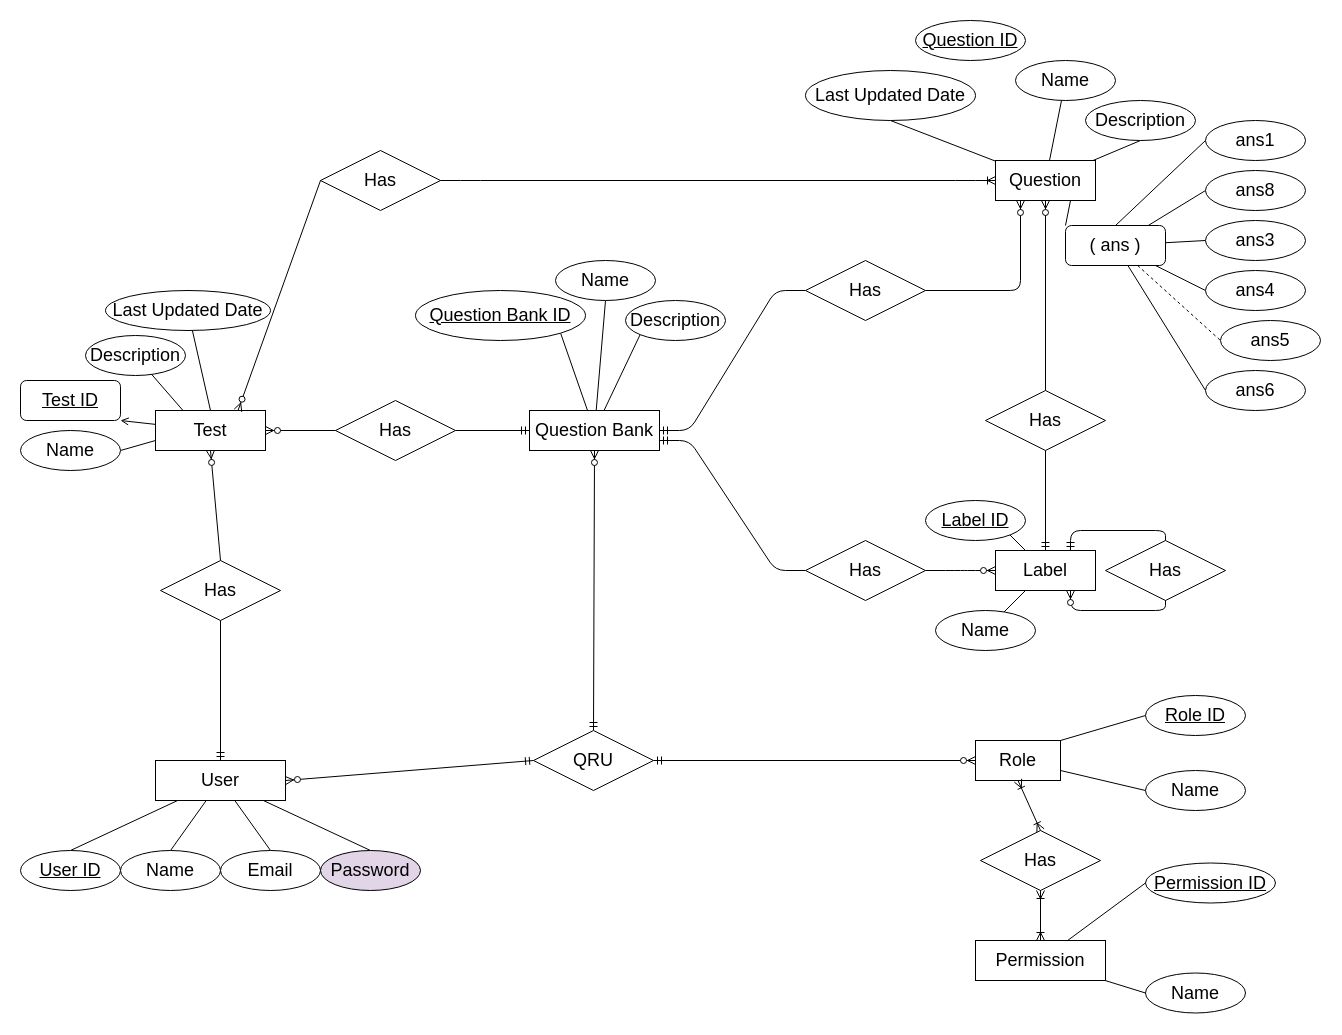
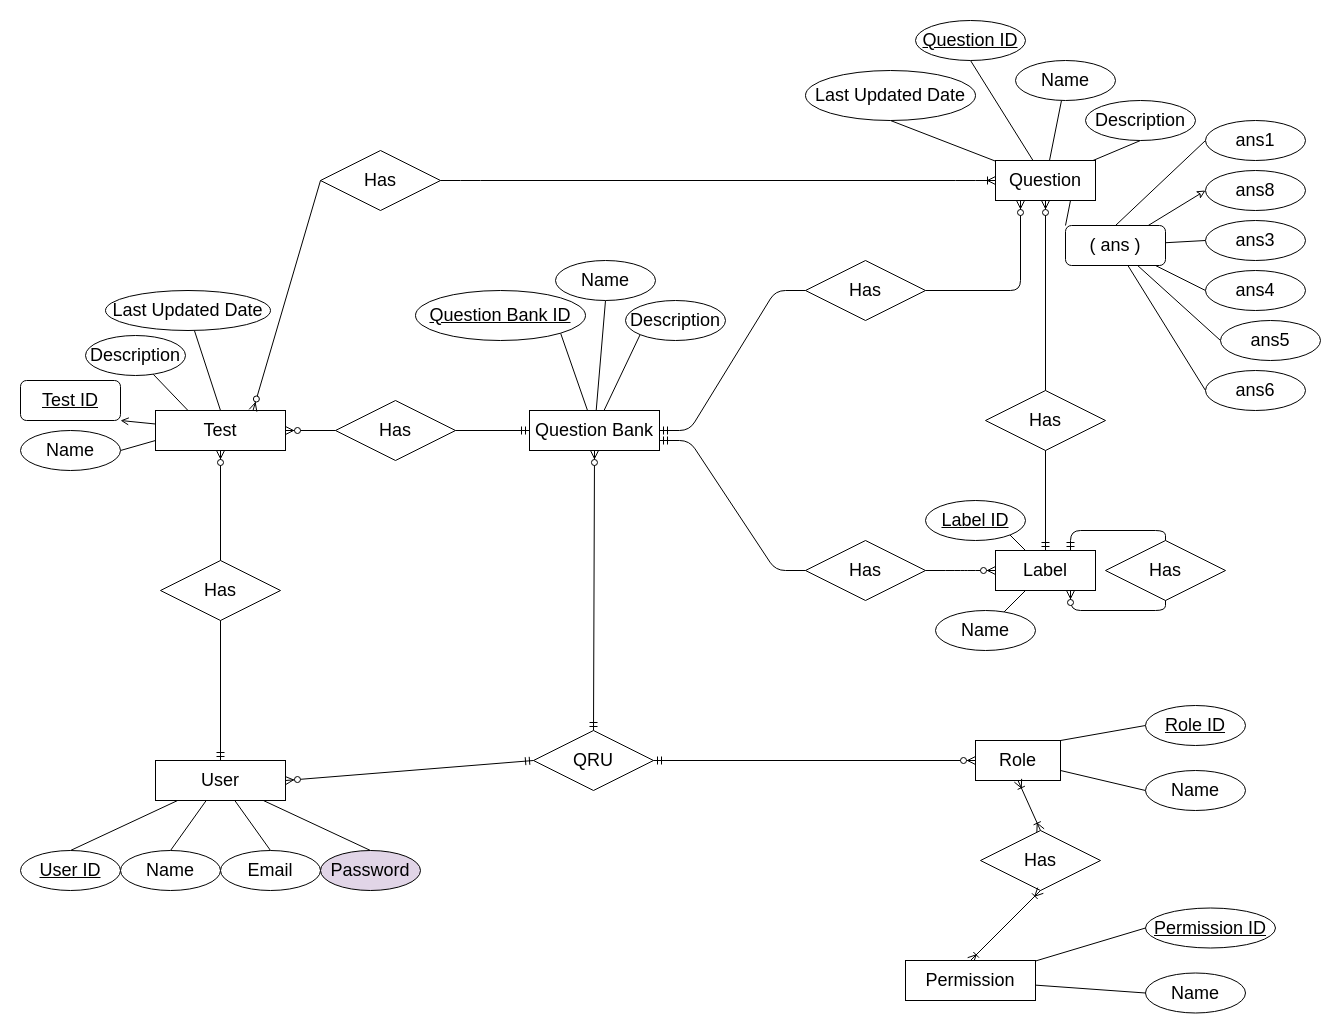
none -> (1002, 111)
(1201, 193) -> (1198, 195)
(1178, 302) -> (1178, 302)
(211, 431) -> (221, 431)
(1196, 716) -> (1196, 726)
(1211, 883) -> (1211, 928)
(1041, 961) -> (971, 981)
